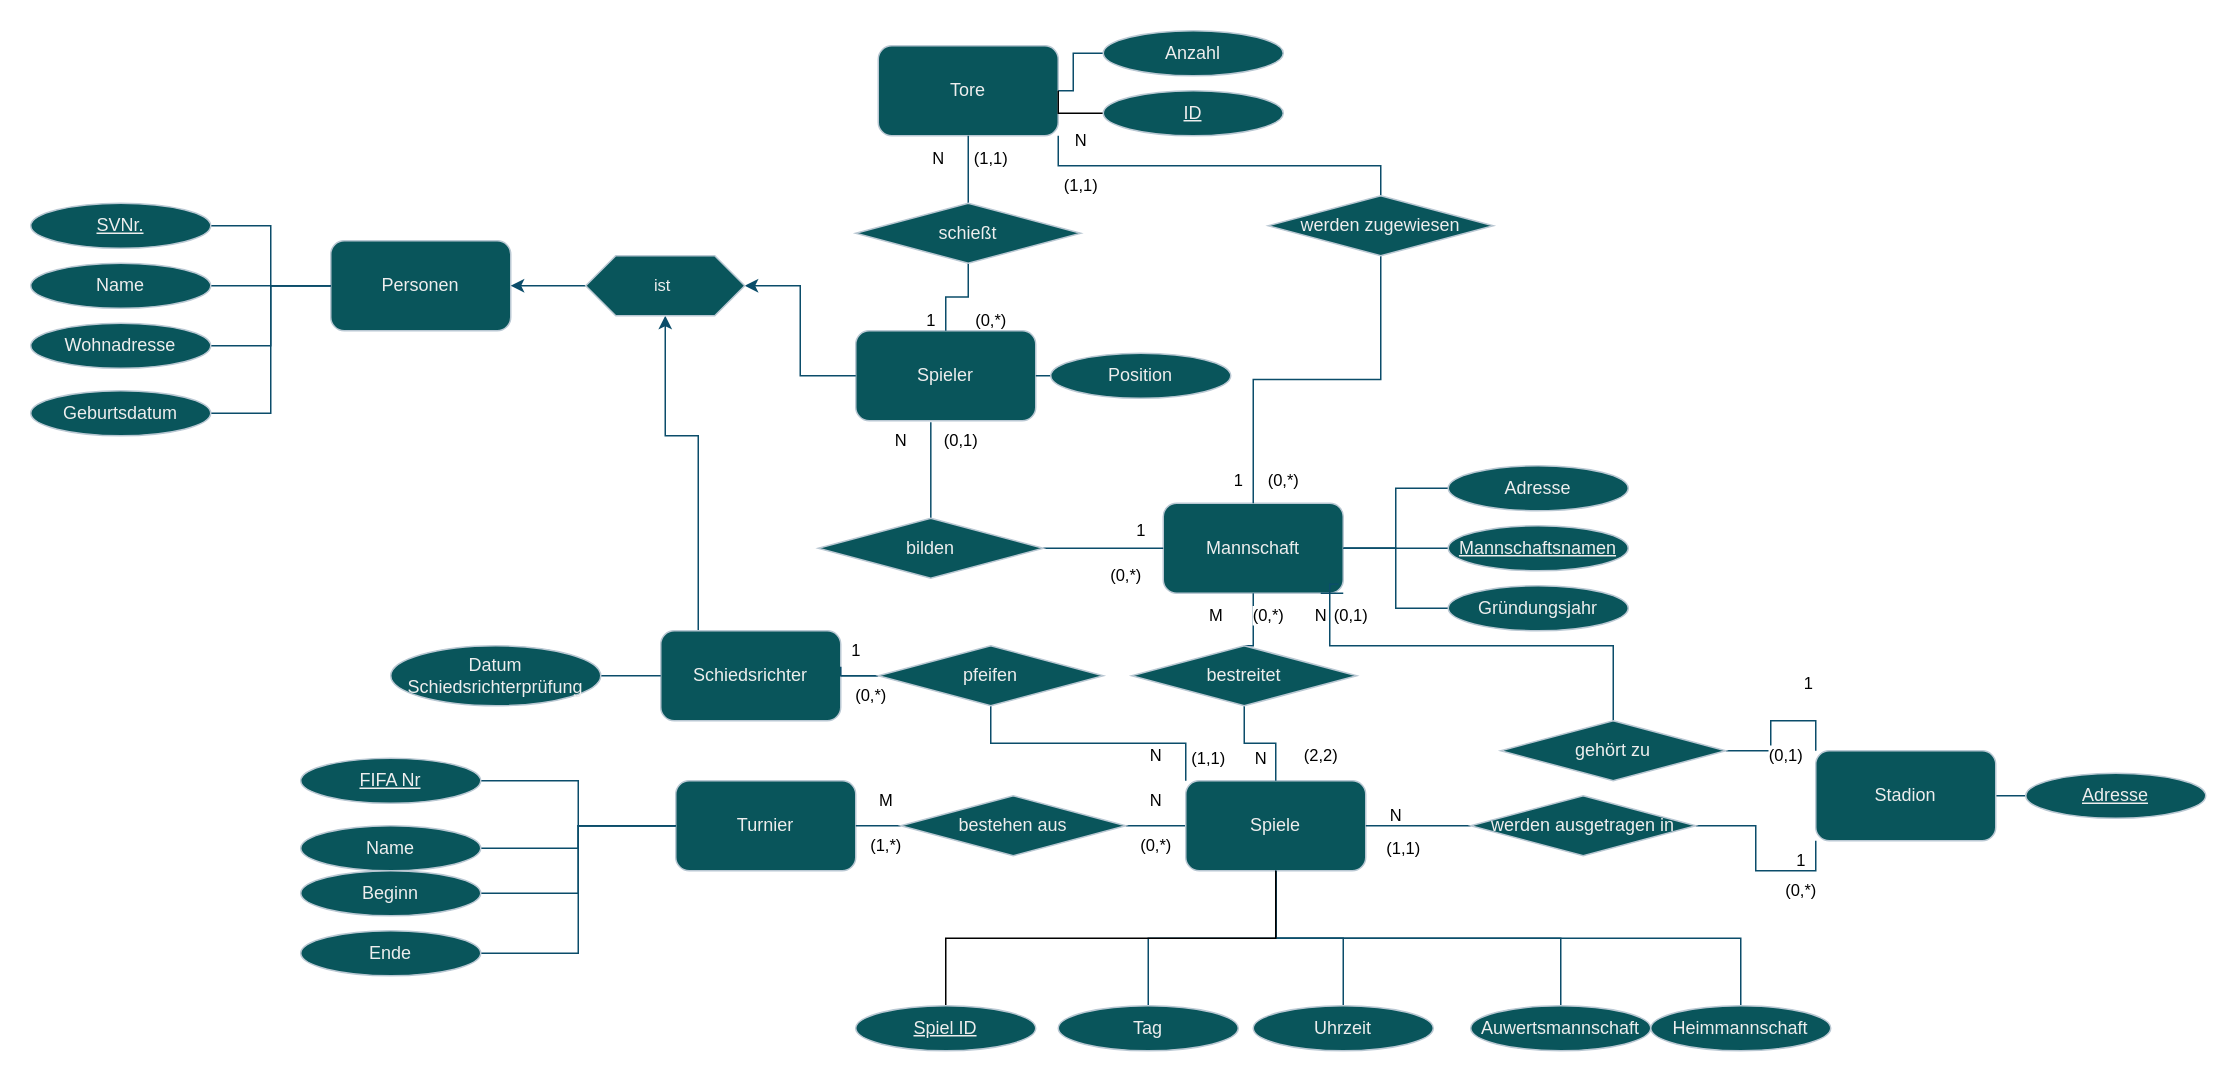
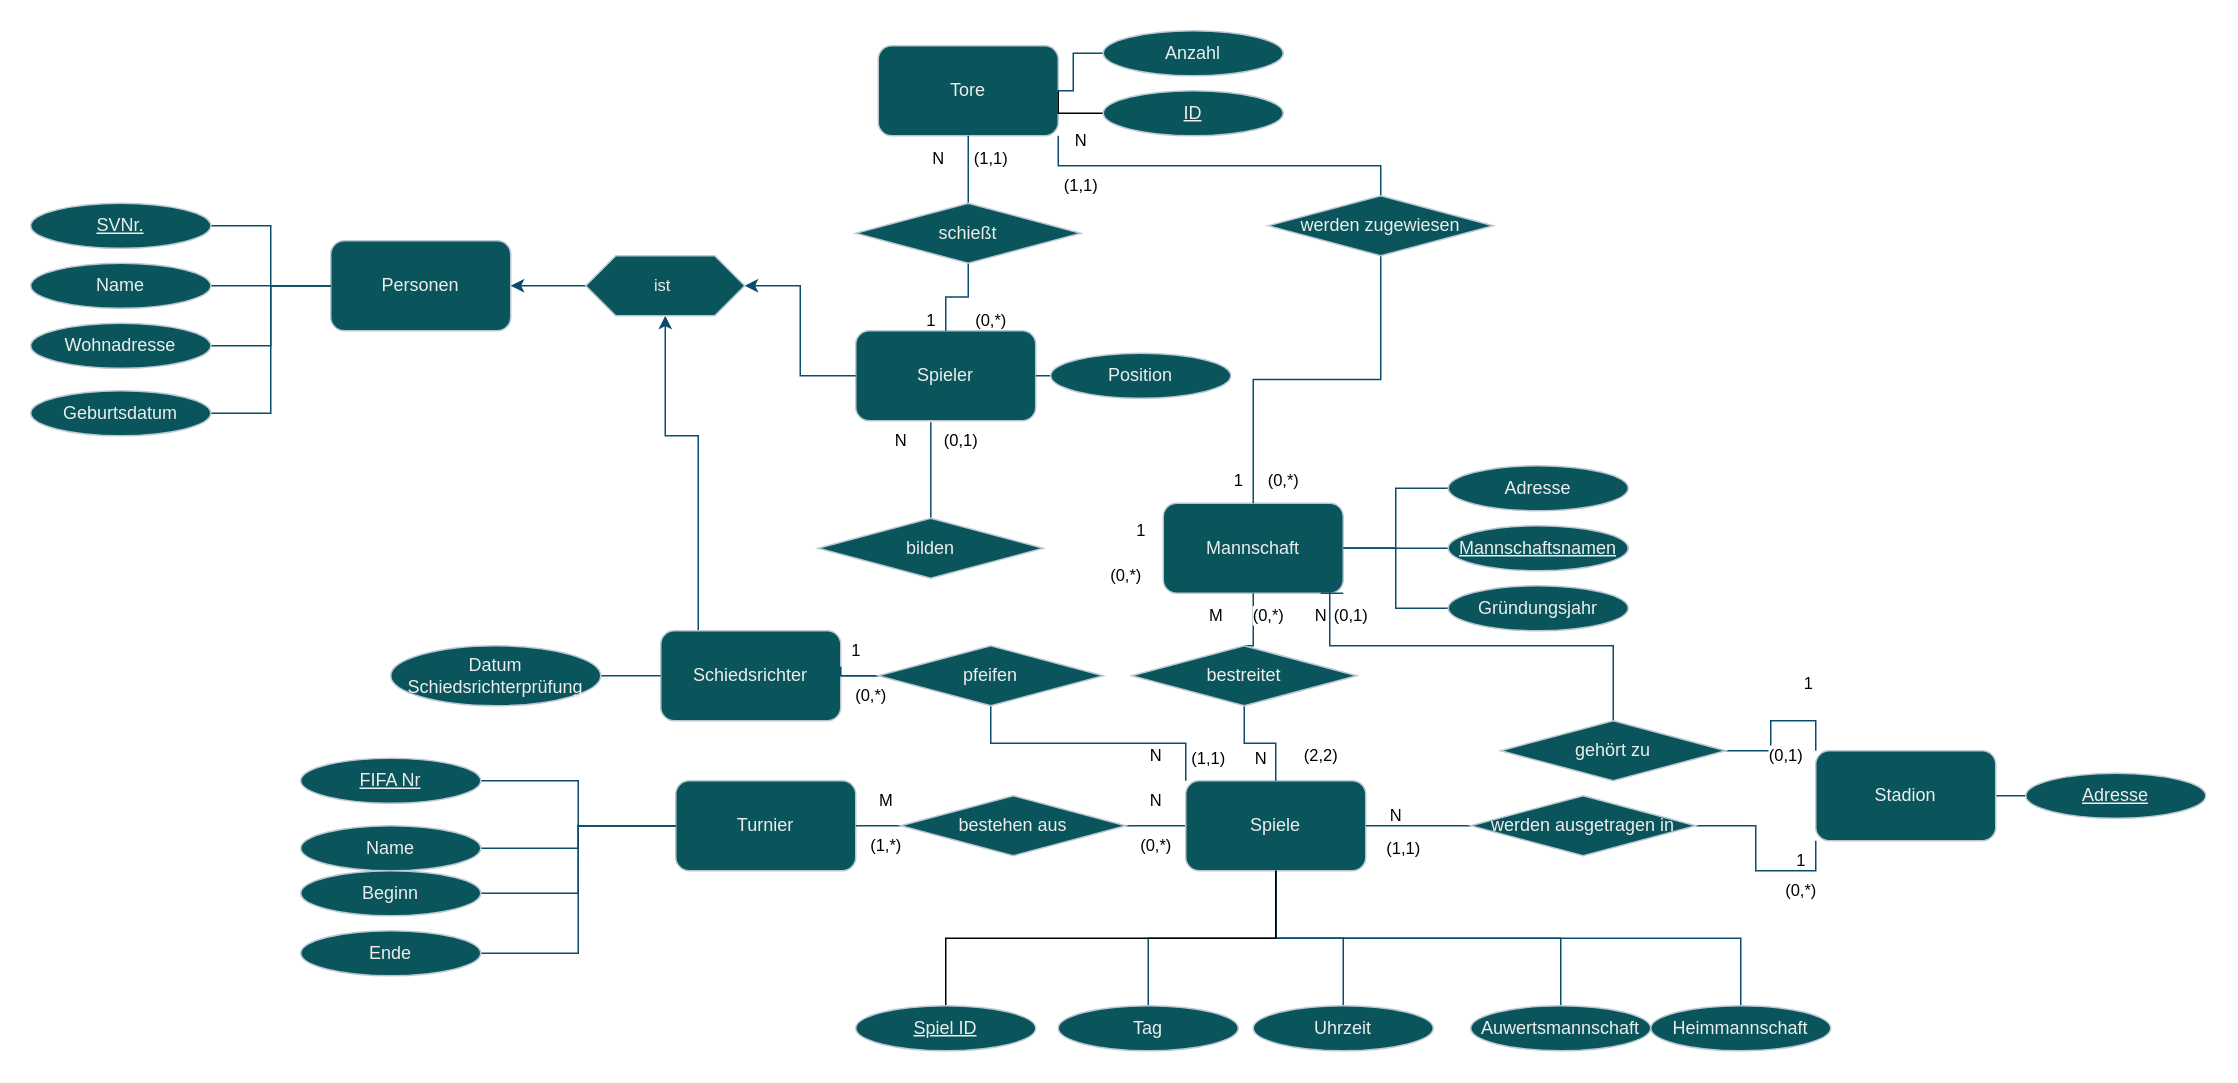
(1103, 548) -> none
